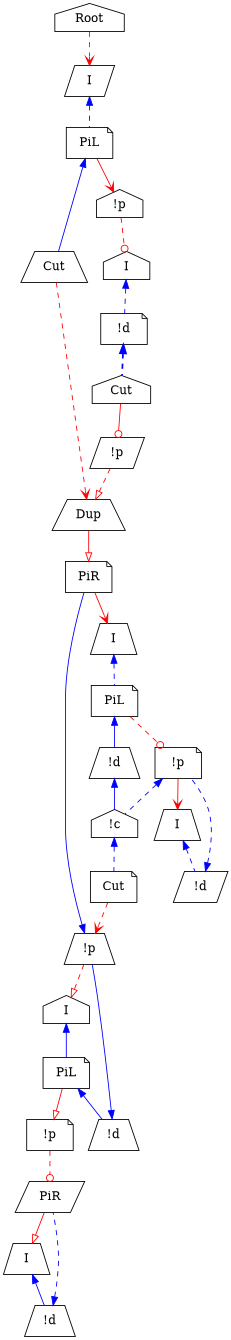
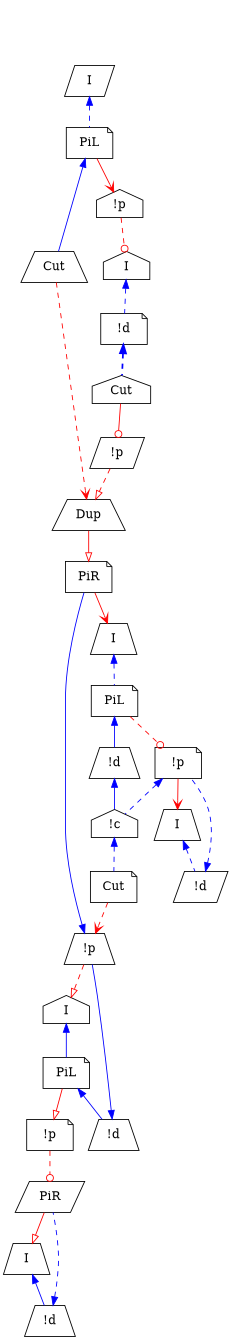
(90, 19) -> none
